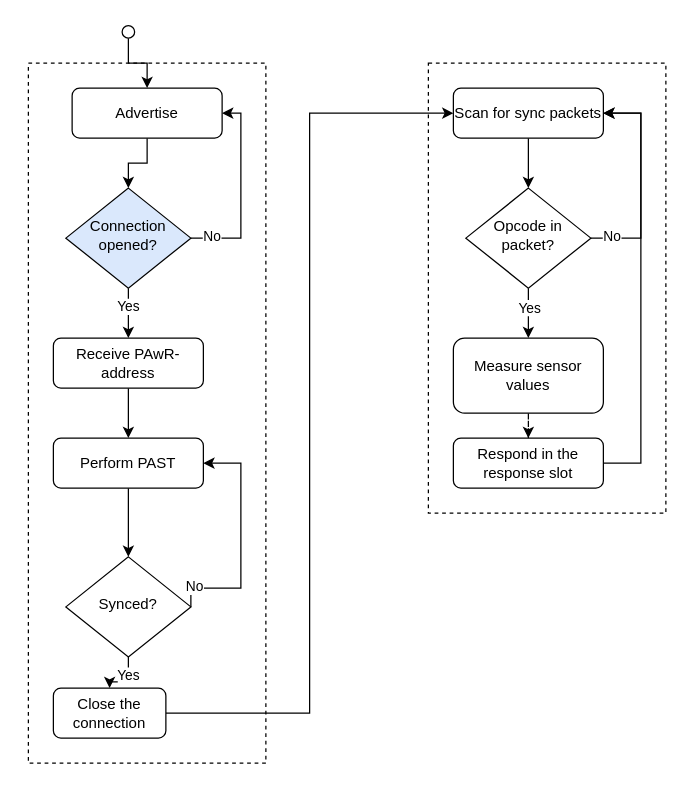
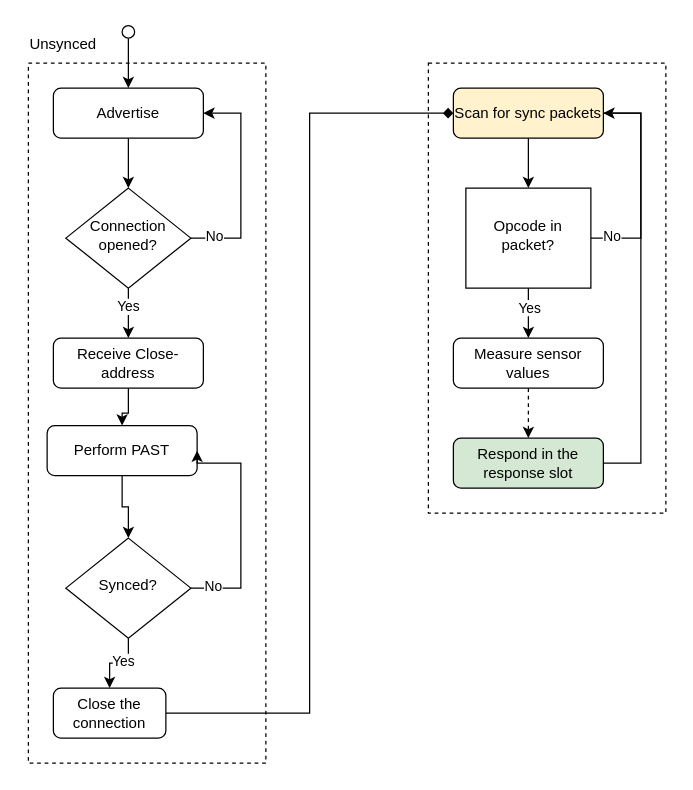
none -> (63, 44)
(147, 113) -> (128, 113)
(443, 113) -> (442, 113)
(528, 113) -> (528, 113)
(128, 238) -> (128, 238)
(528, 238) -> (528, 238)
(128, 363) -> (128, 363)
(528, 376) -> (528, 363)
(128, 463) -> (122, 451)
(528, 463) -> (528, 463)
(603, 463) -> (607, 113)
(128, 607) -> (128, 588)
